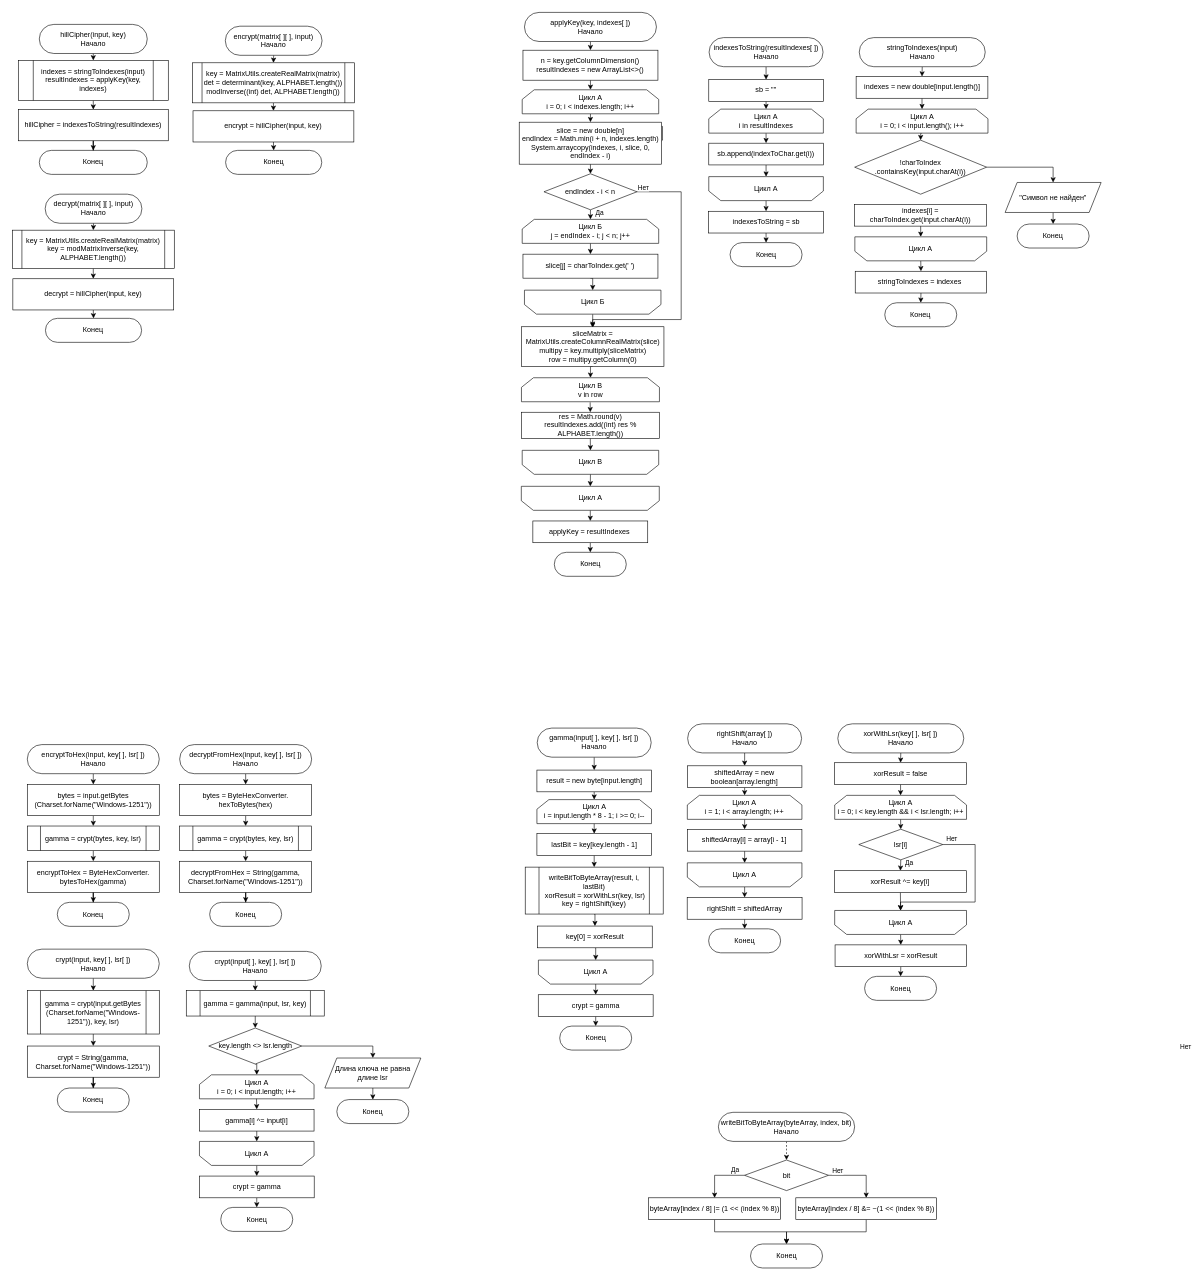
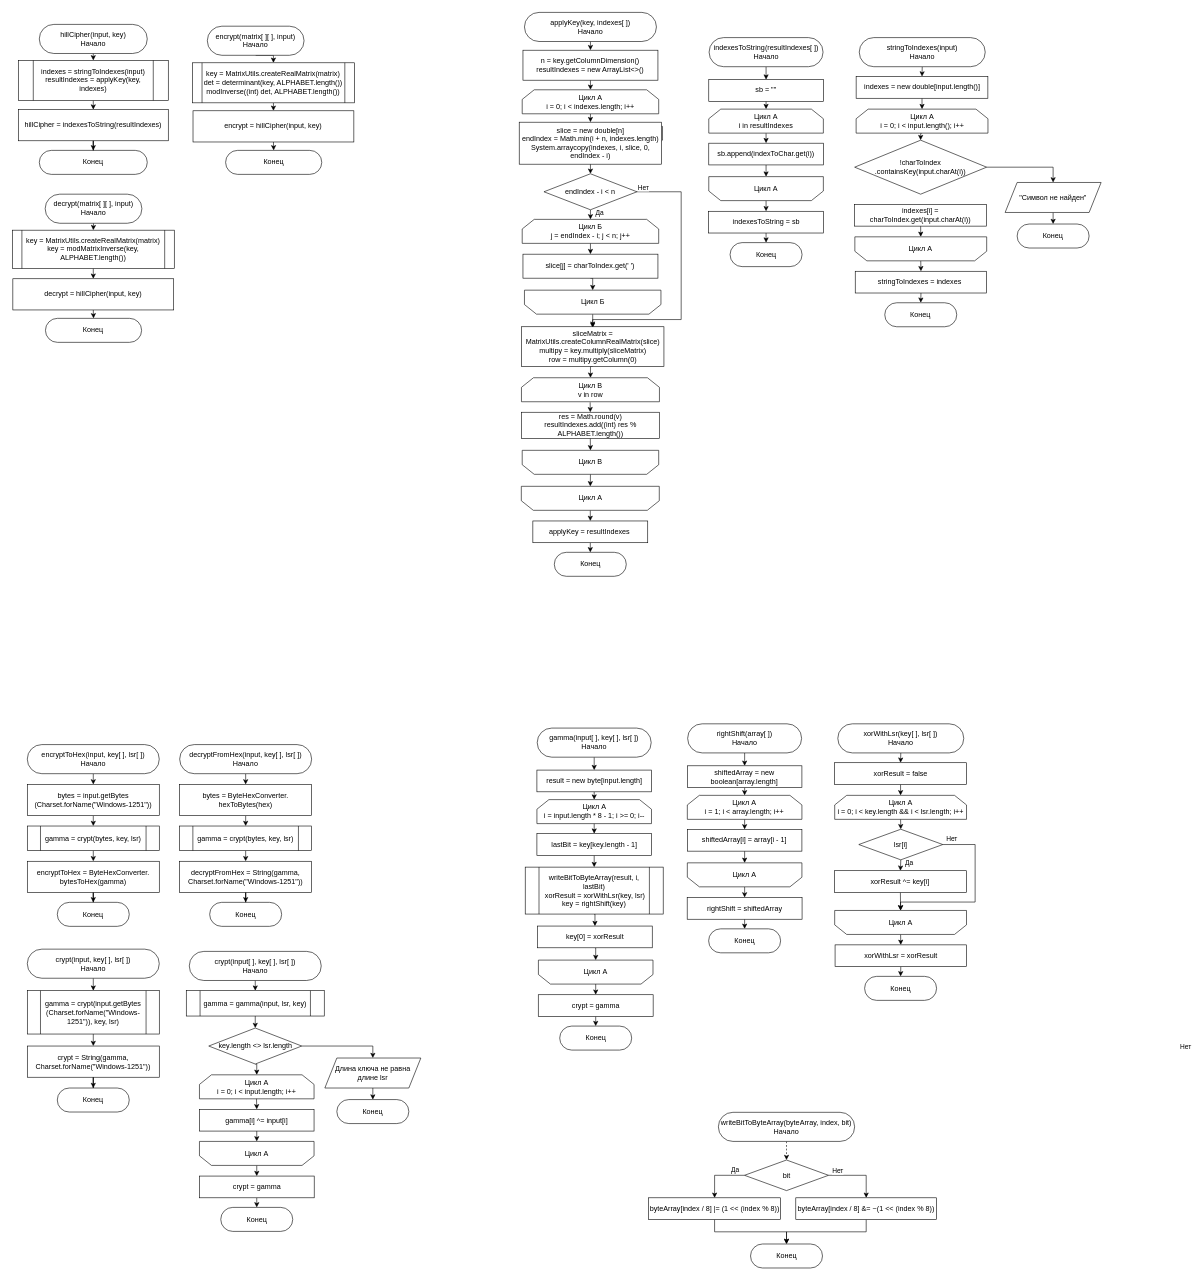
(274, 41) -> (256, 41)
